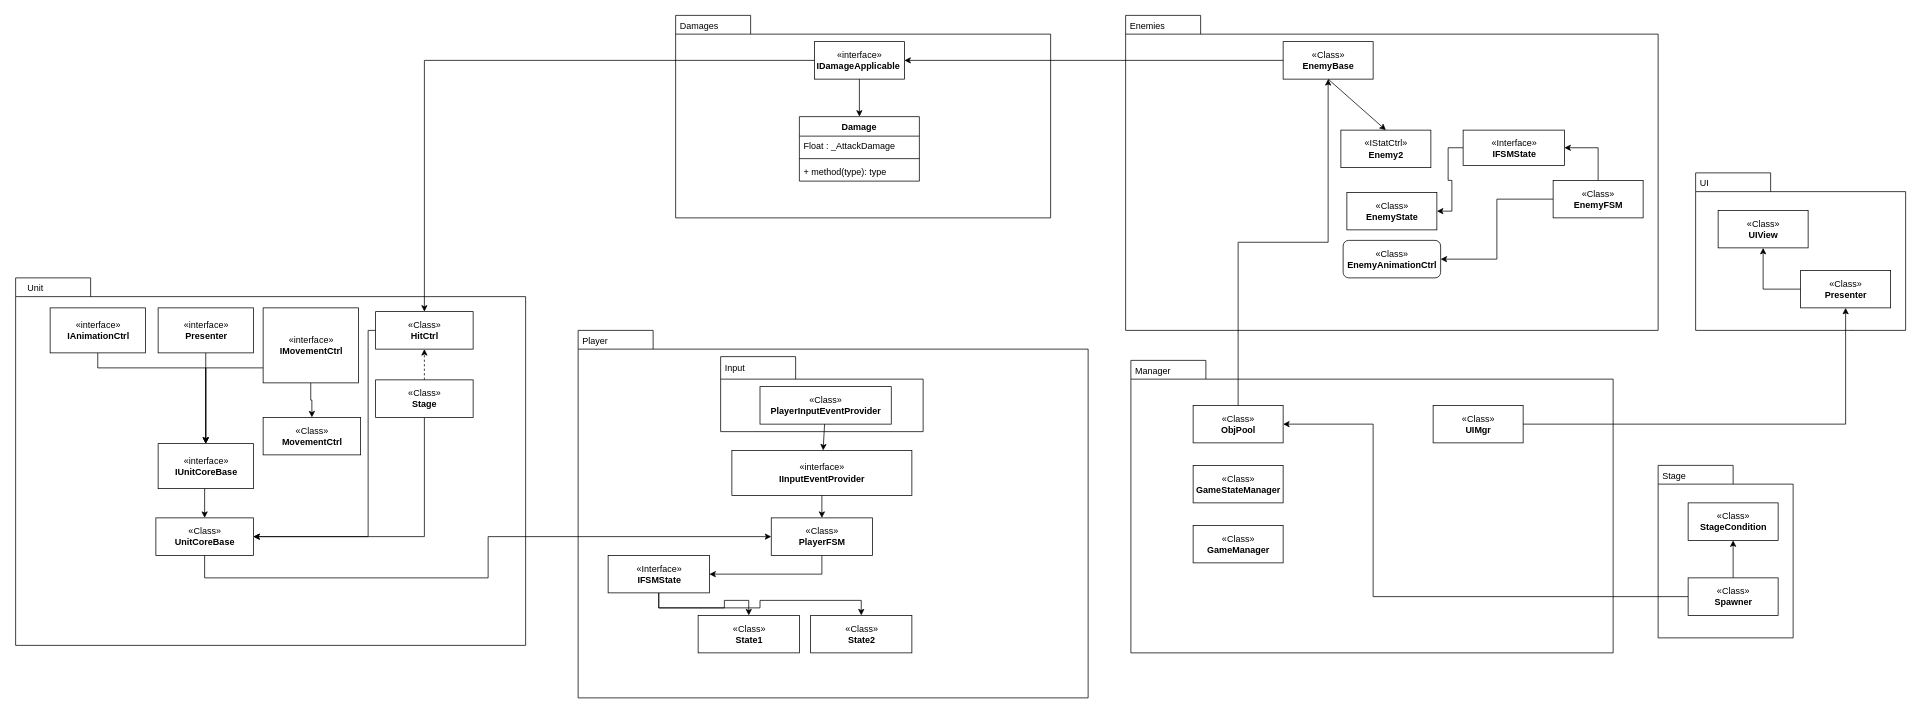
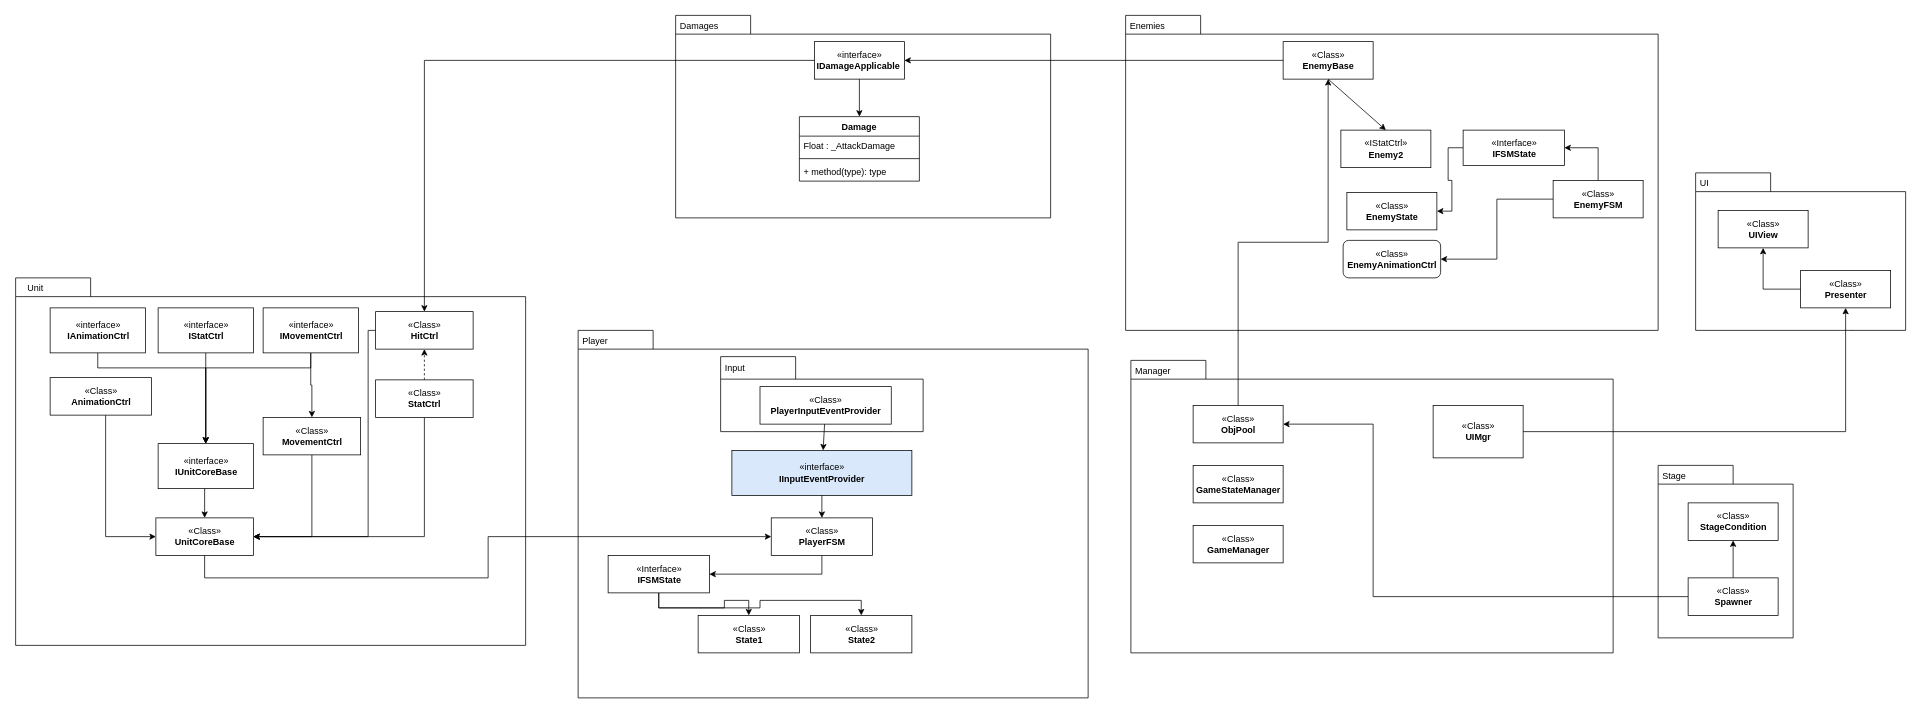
(206, 330) -> (206, 330)
(311, 345) -> (311, 330)
none -> (101, 396)
(425, 399) -> (425, 399)
(1478, 424) -> (1478, 432)
(822, 473) -> (822, 473)
none -> (312, 494)
none -> (105, 498)
